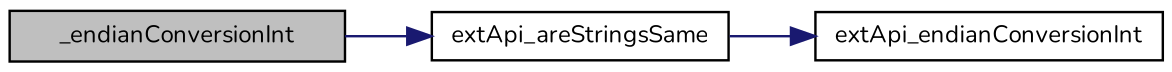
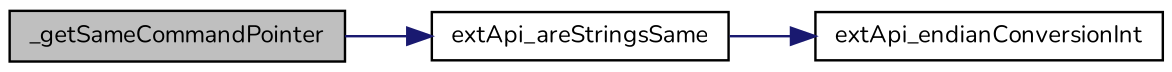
(177, 36) -> (177, 36)
